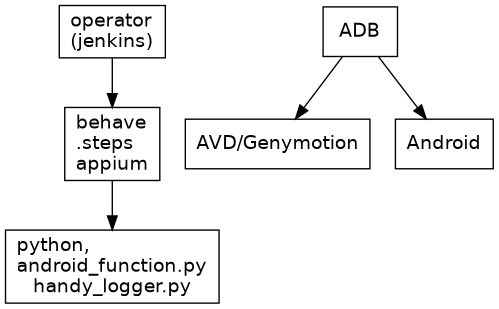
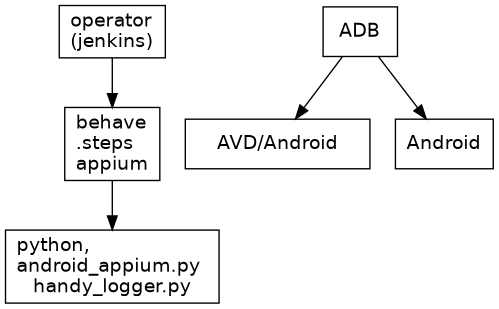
(278, 144) -> (278, 144)
(112, 267) -> (112, 267)
